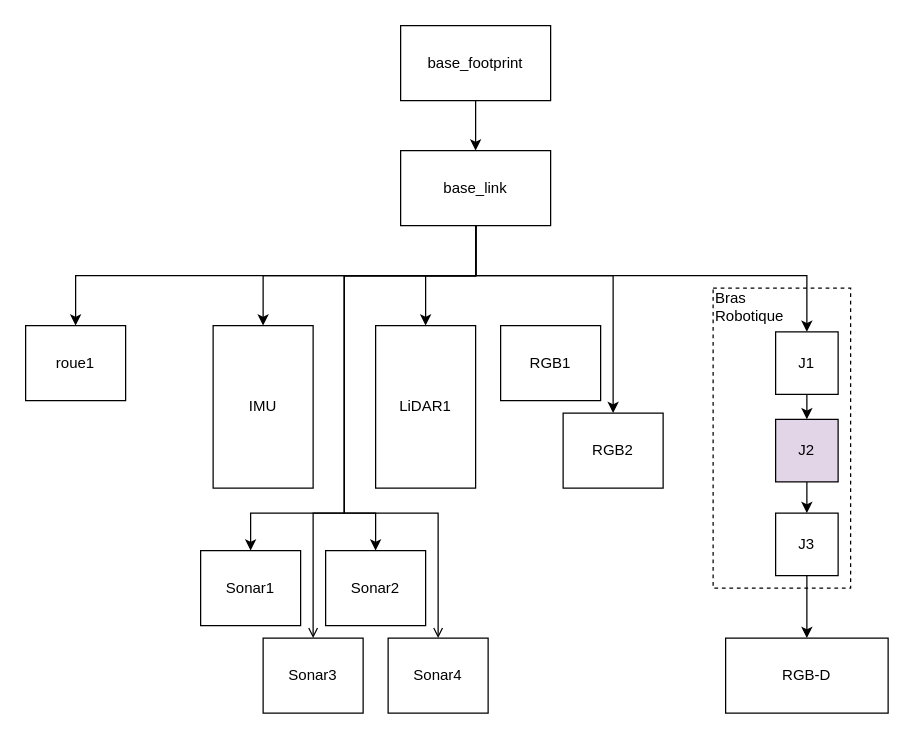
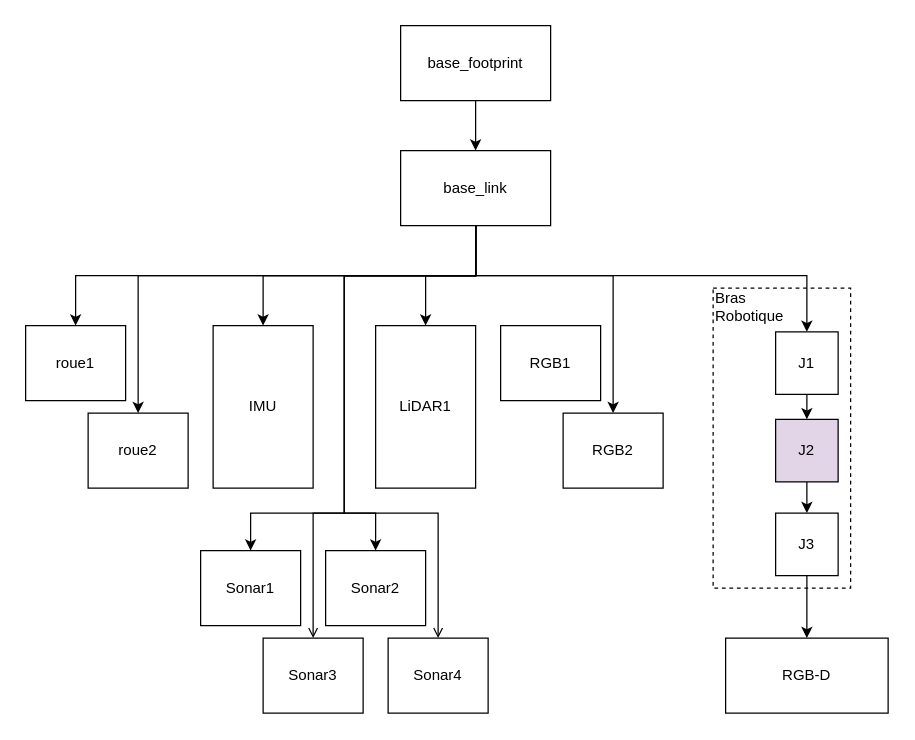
none -> (138, 341)
none -> (138, 451)
